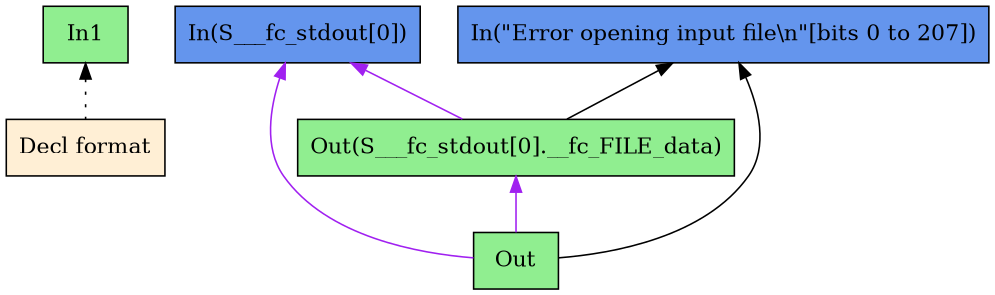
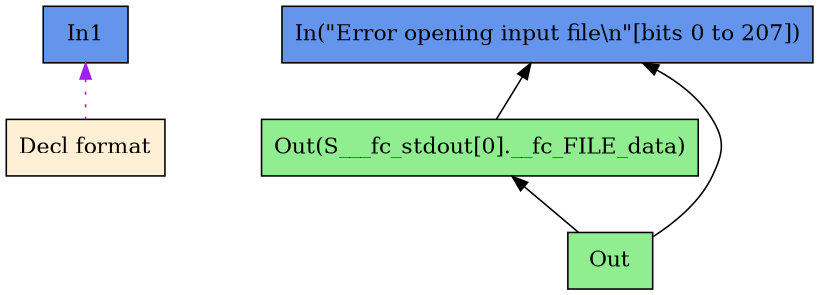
(86, 35) -> (86, 35)
(298, 35) -> none
(86, 99) -> (86, 99)
(516, 212) -> (551, 210)
